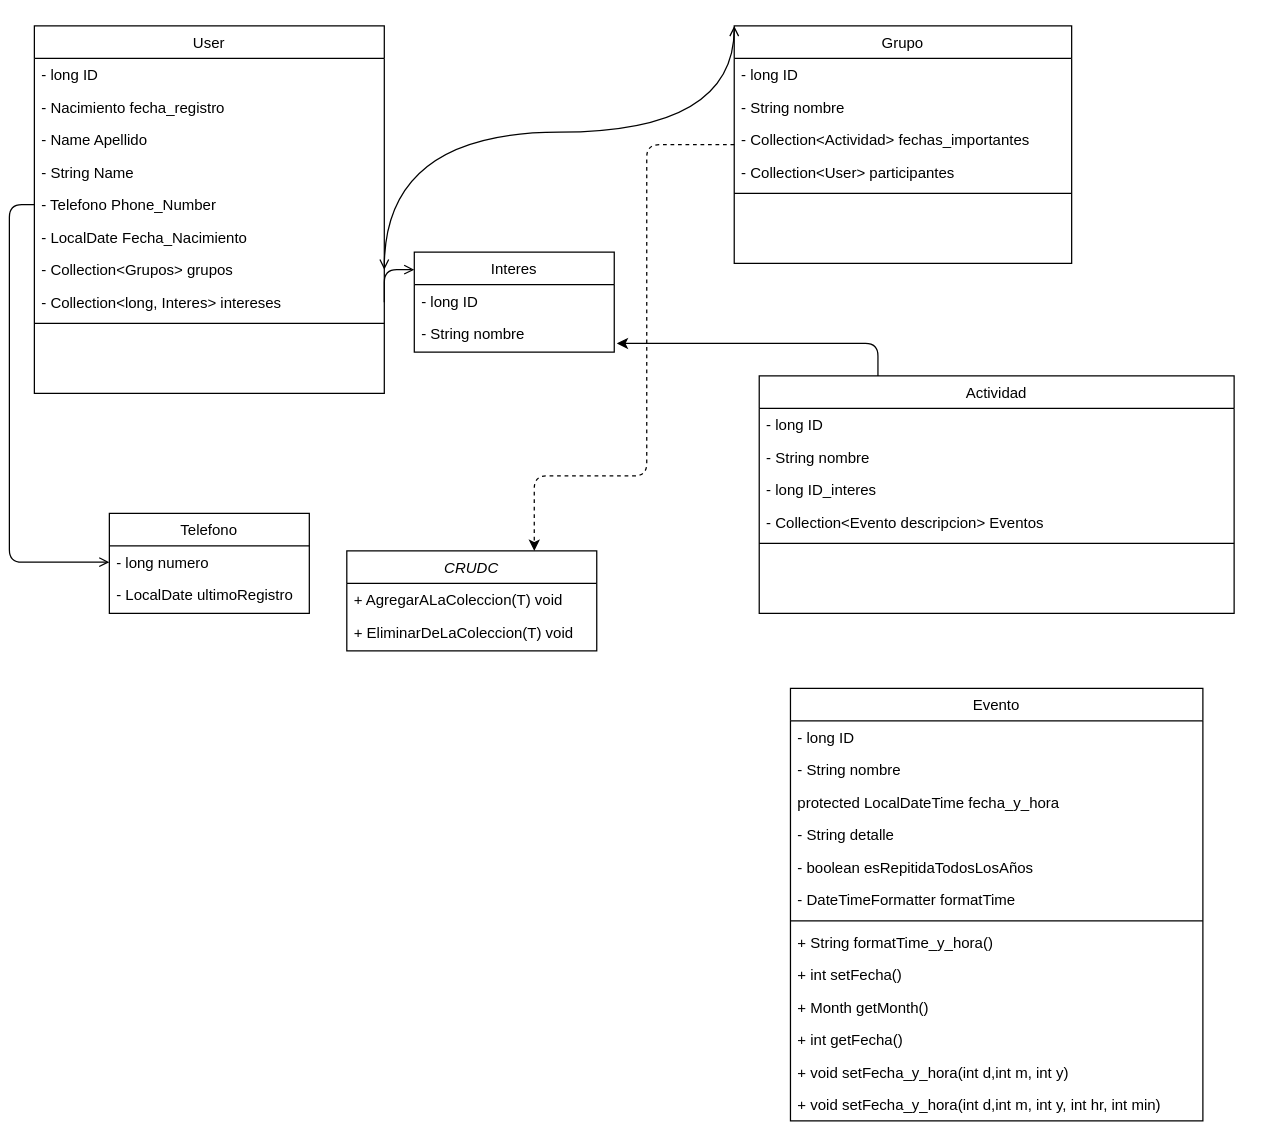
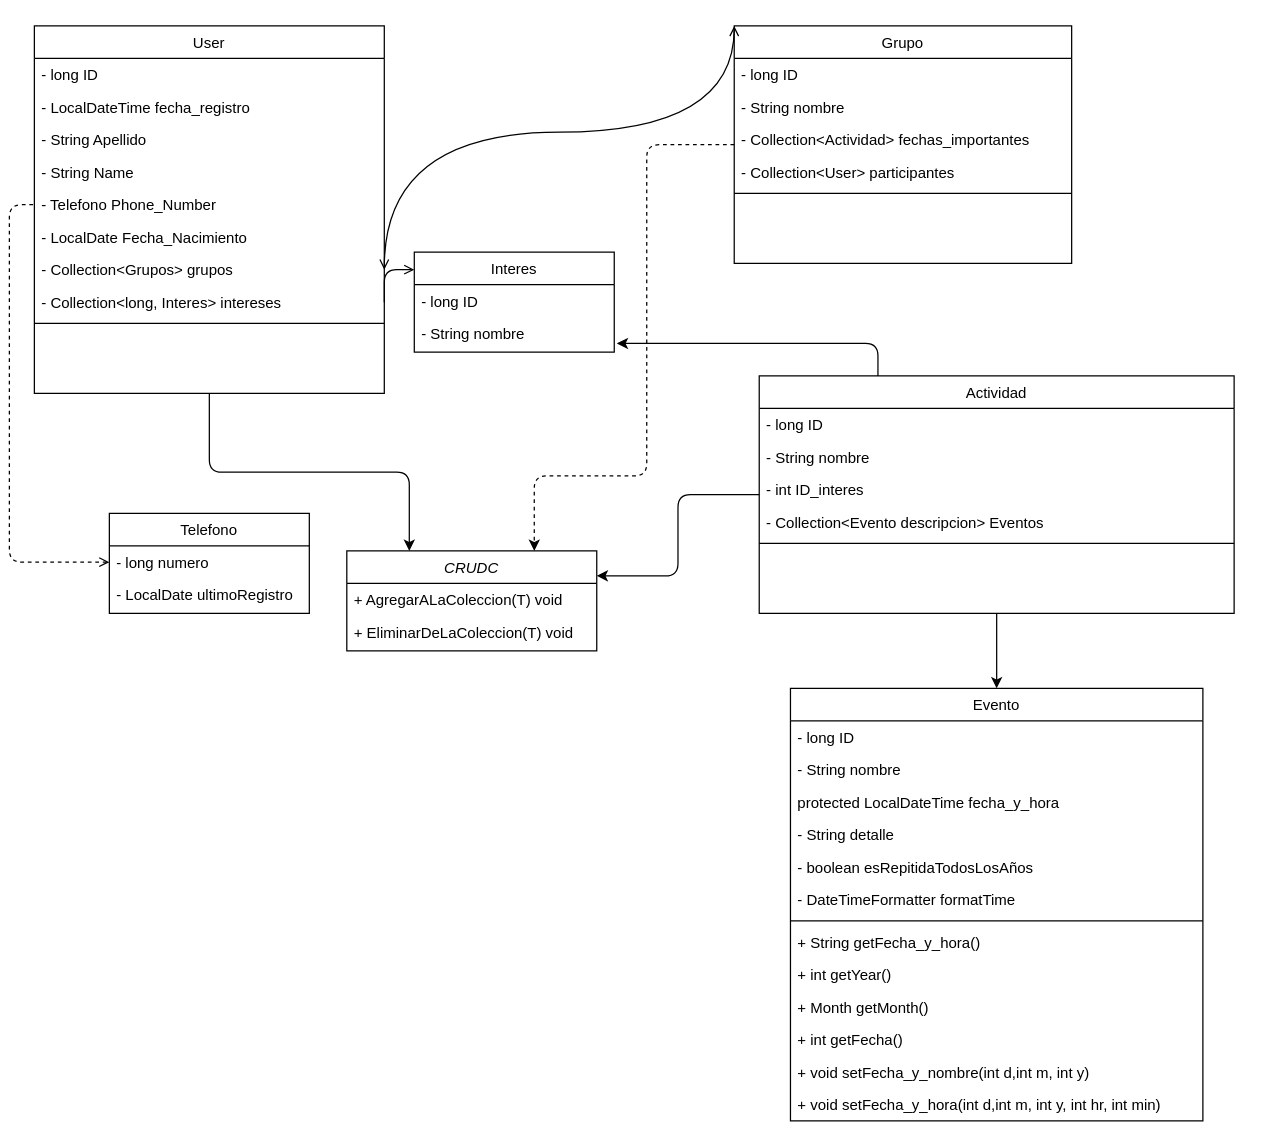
(145, 108) -> (158, 108)
(95, 140) -> (101, 140)
(9, 419) -> (9, 419)
none -> (307, 472)
(830, 490) -> (826, 490)
none -> (678, 532)
none -> (997, 648)
(907, 943) -> (901, 943)
(859, 975) -> (855, 975)
(951, 1073) -> (959, 1073)
